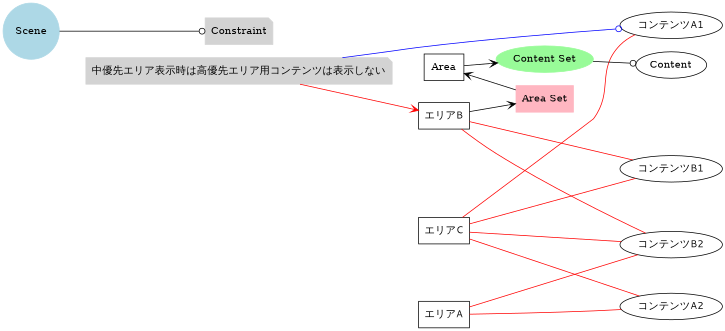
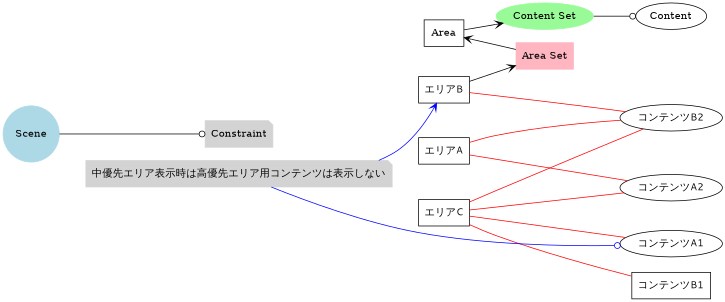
(356, 97) -> (410, 140)
(551, 141) -> none
(671, 169) -> (671, 286)
